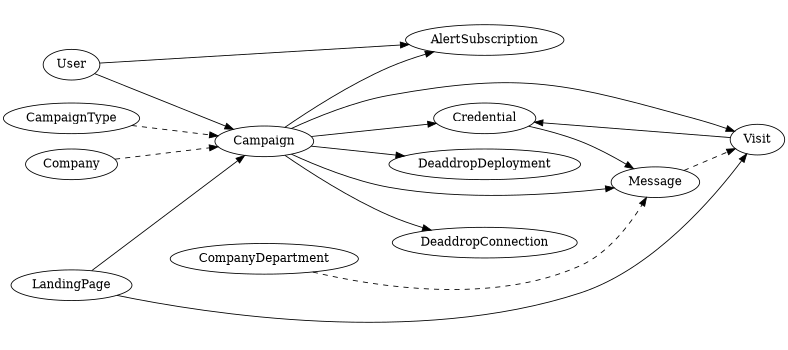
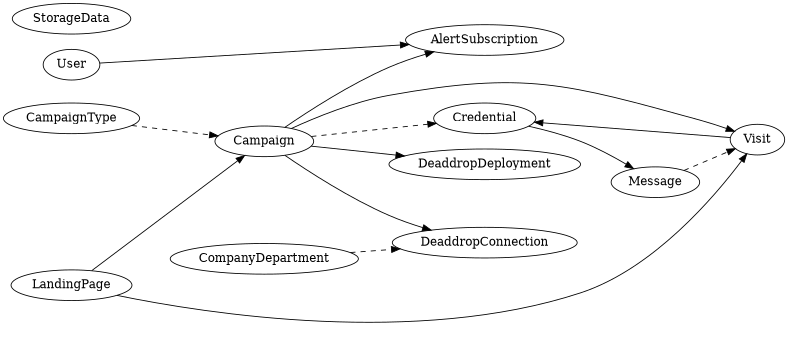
none -> (72, 19)
(160, 100) -> none
(370, 130) -> (370, 130)
(72, 164) -> none
(446, 194) -> none
(491, 287) -> (371, 251)
